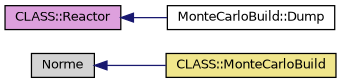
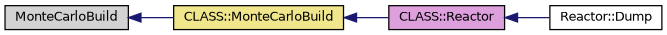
(251, 18) -> (606, 18)
none -> (373, 18)
(63, 65) -> (67, 18)
